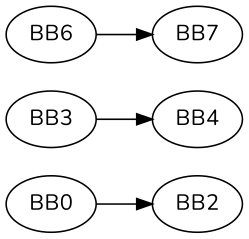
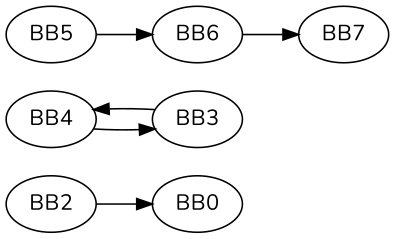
none -> (51, 35)
none -> (116, 130)
(116, 204) -> (116, 204)
